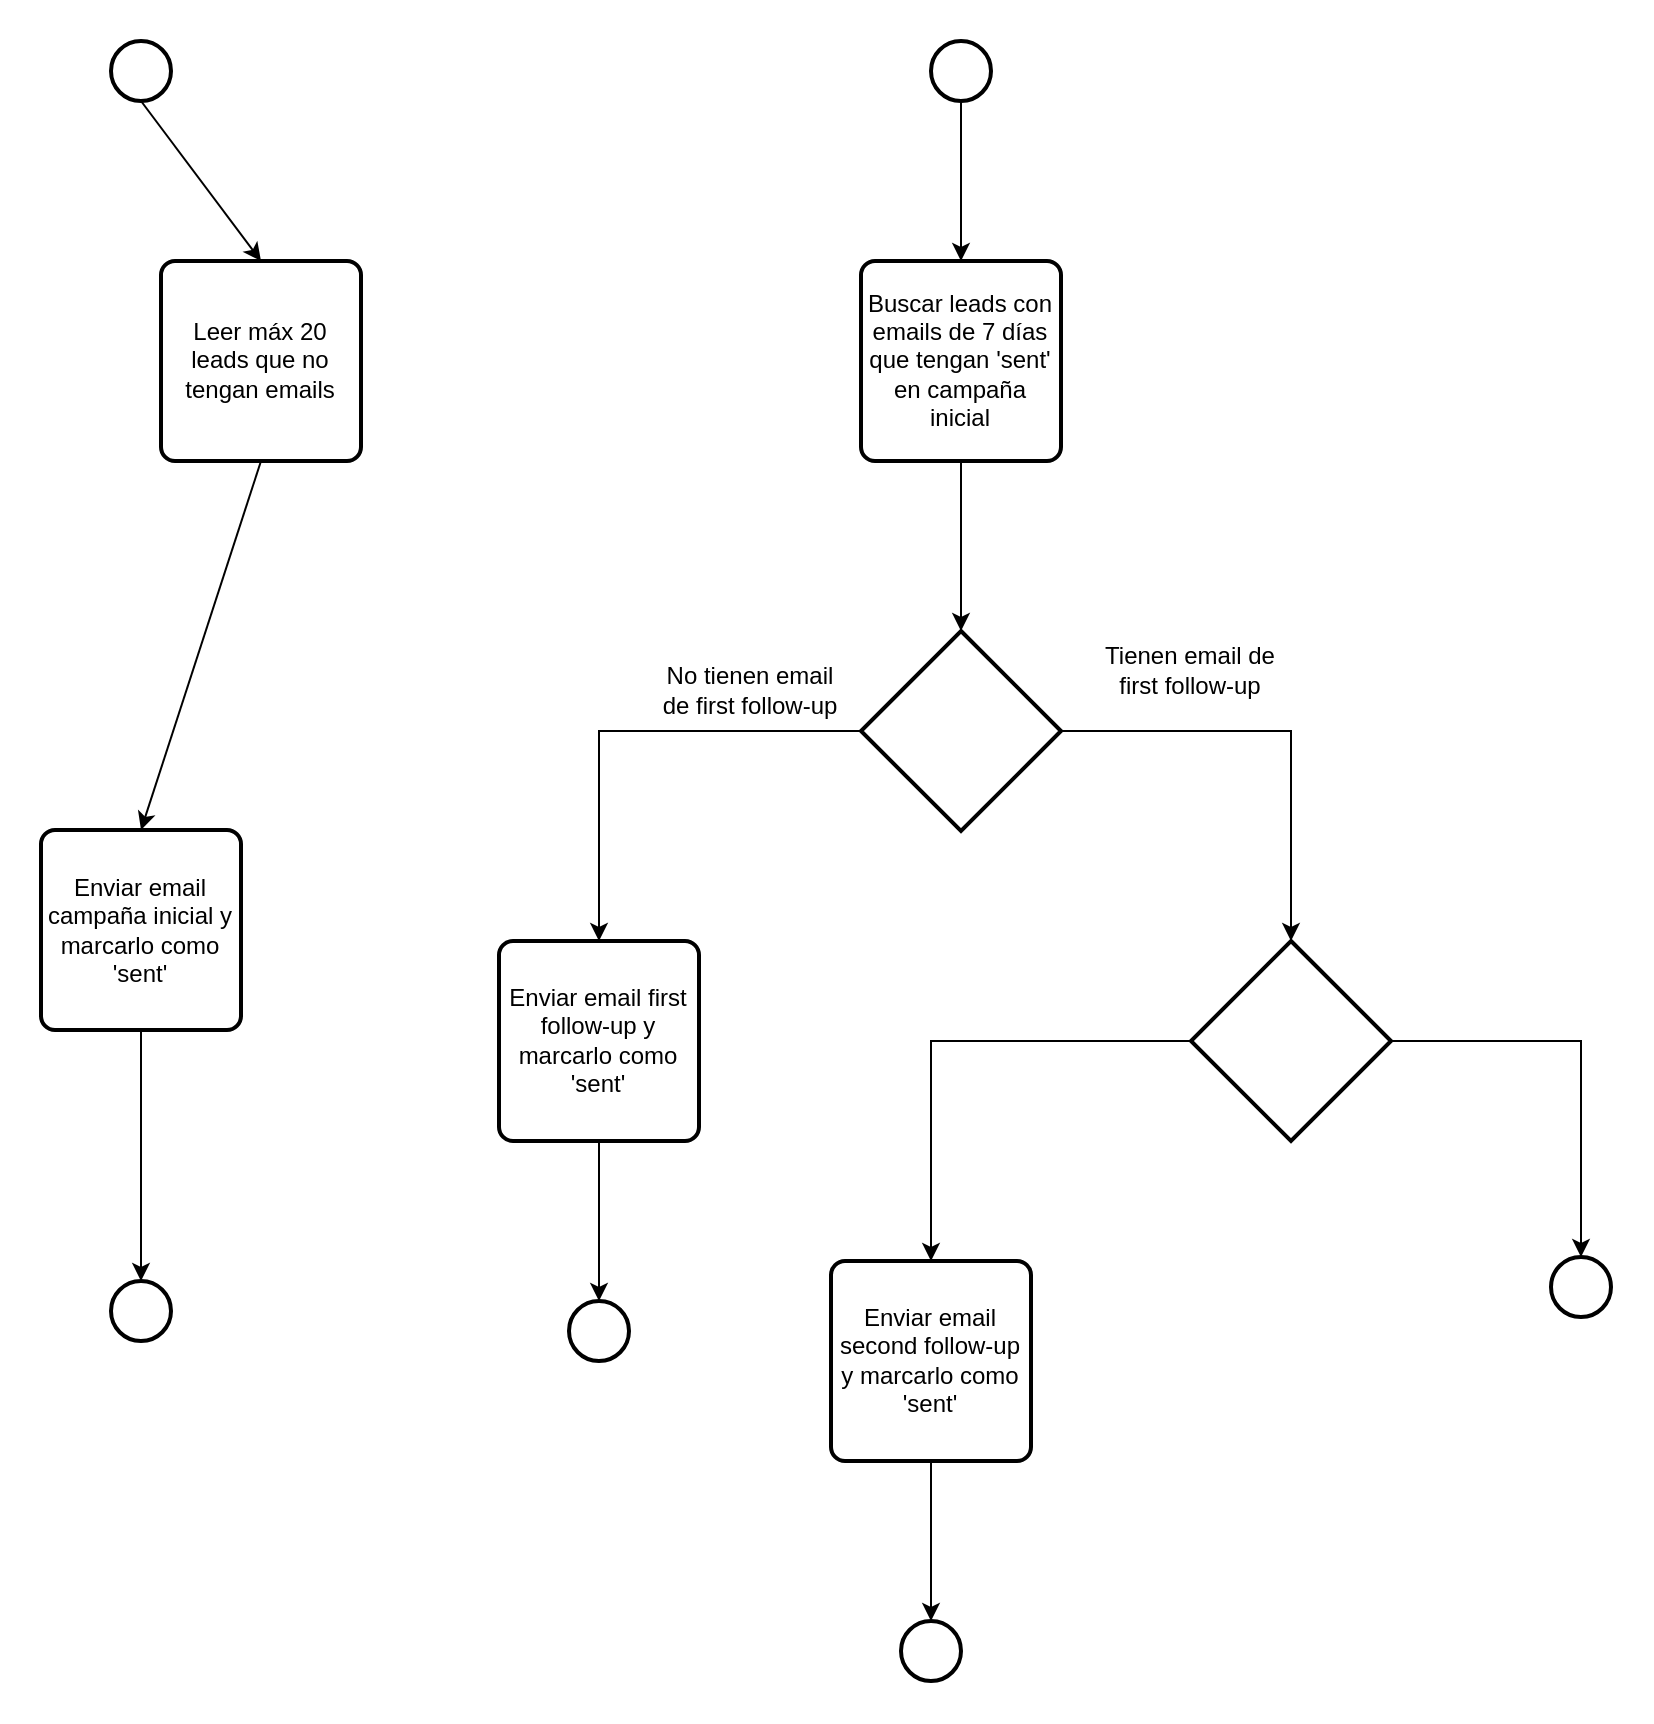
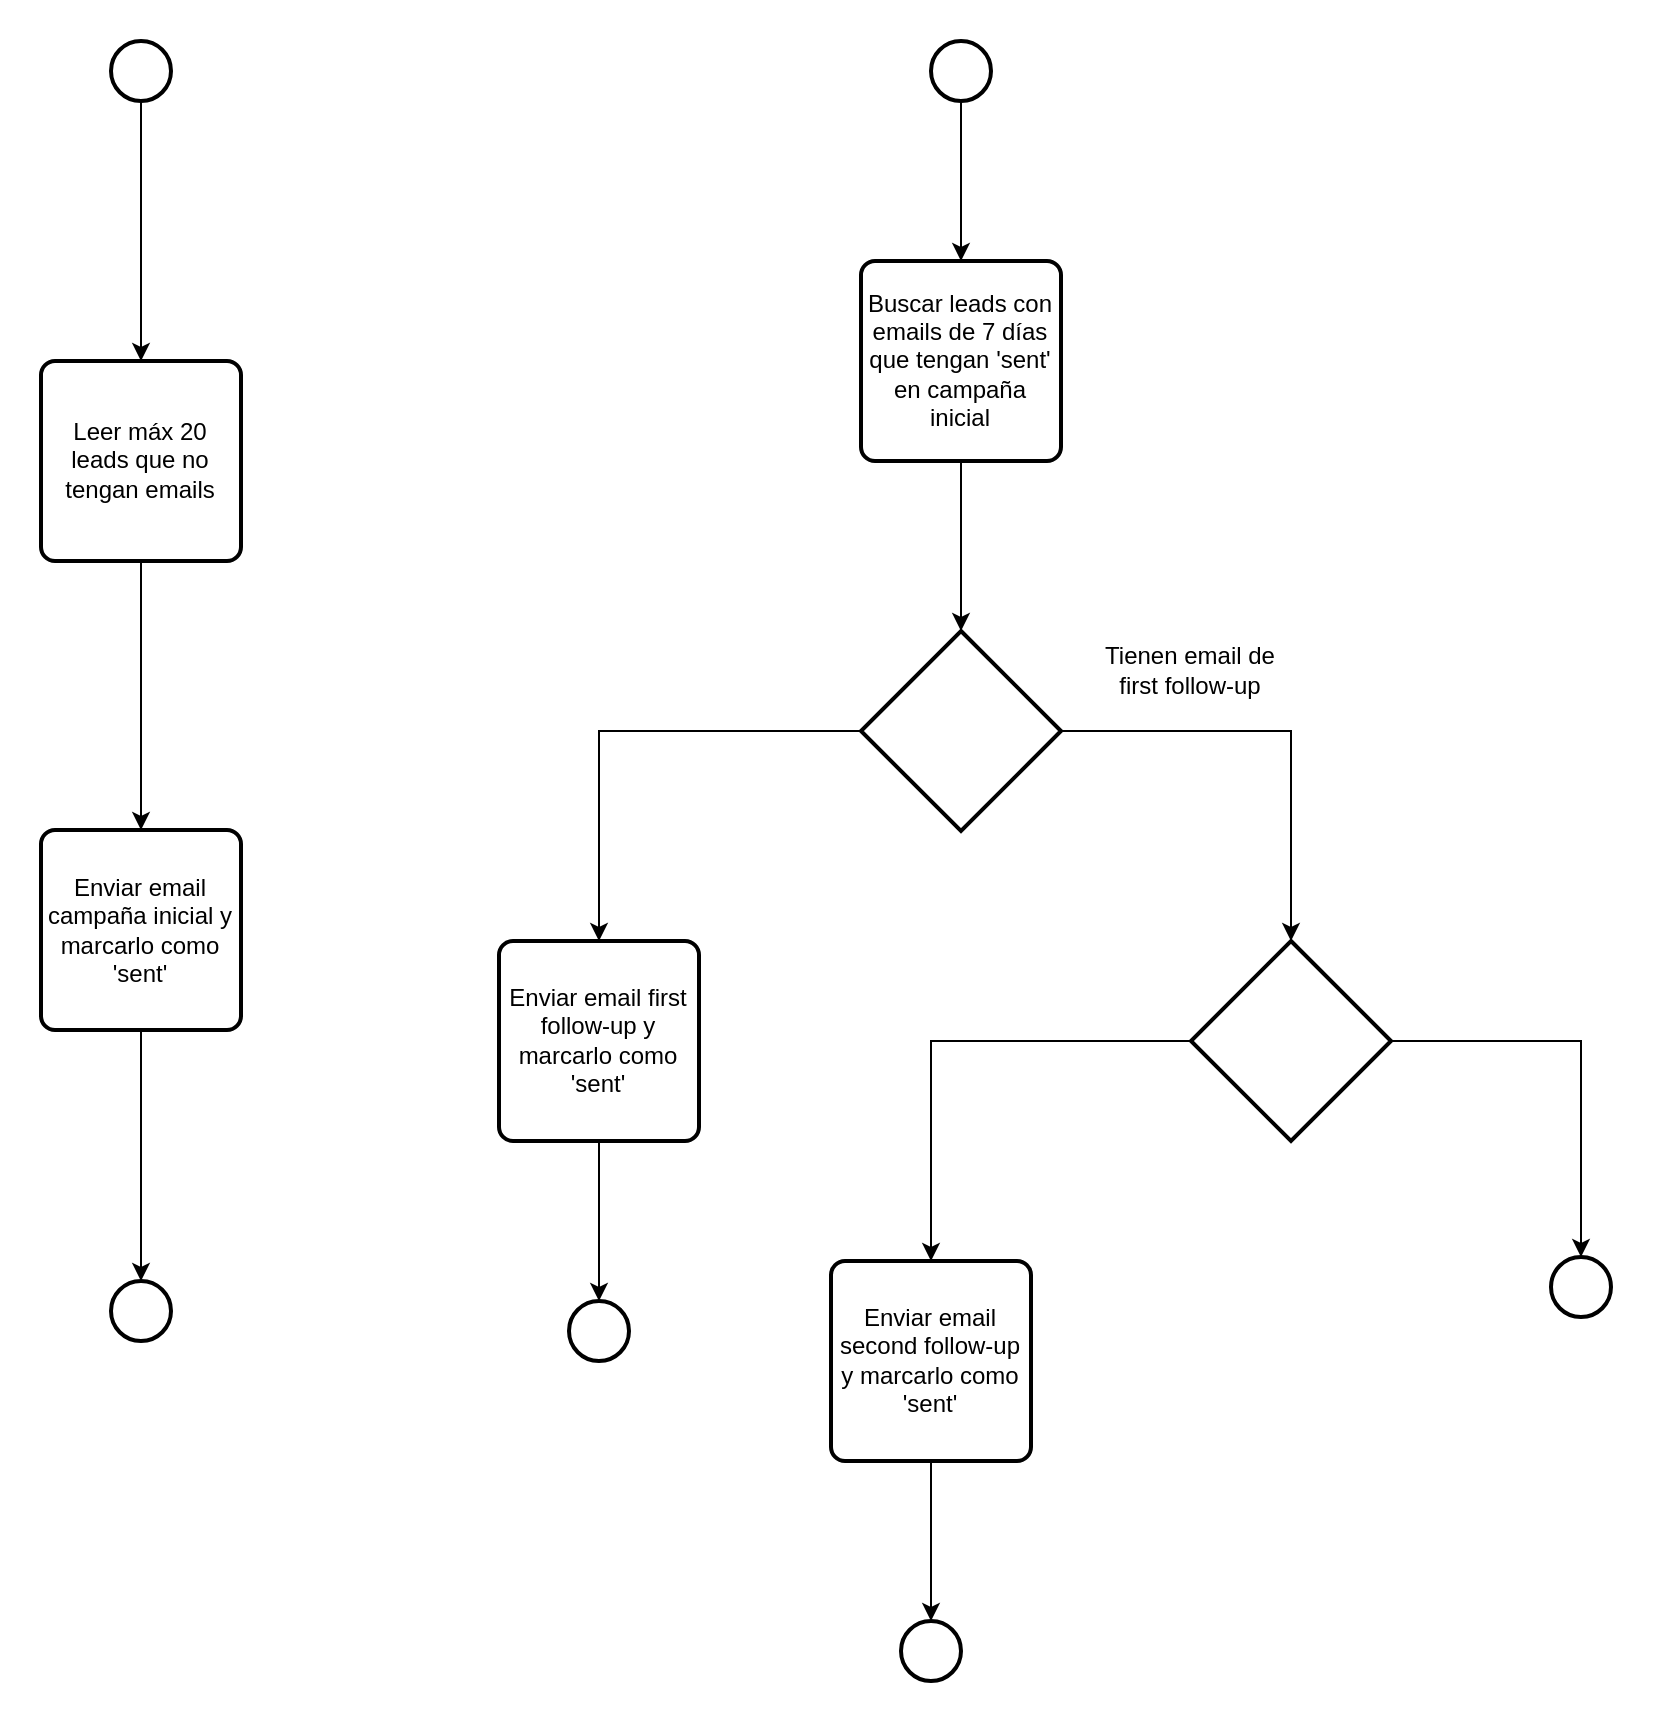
(261, 361) -> (141, 461)
(751, 691) -> none
